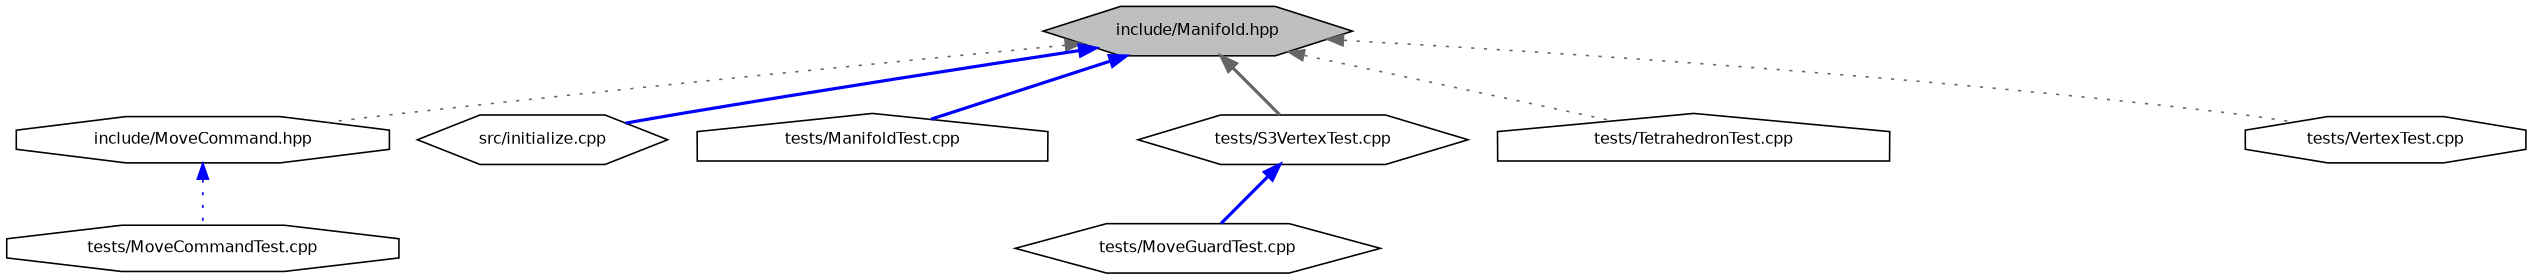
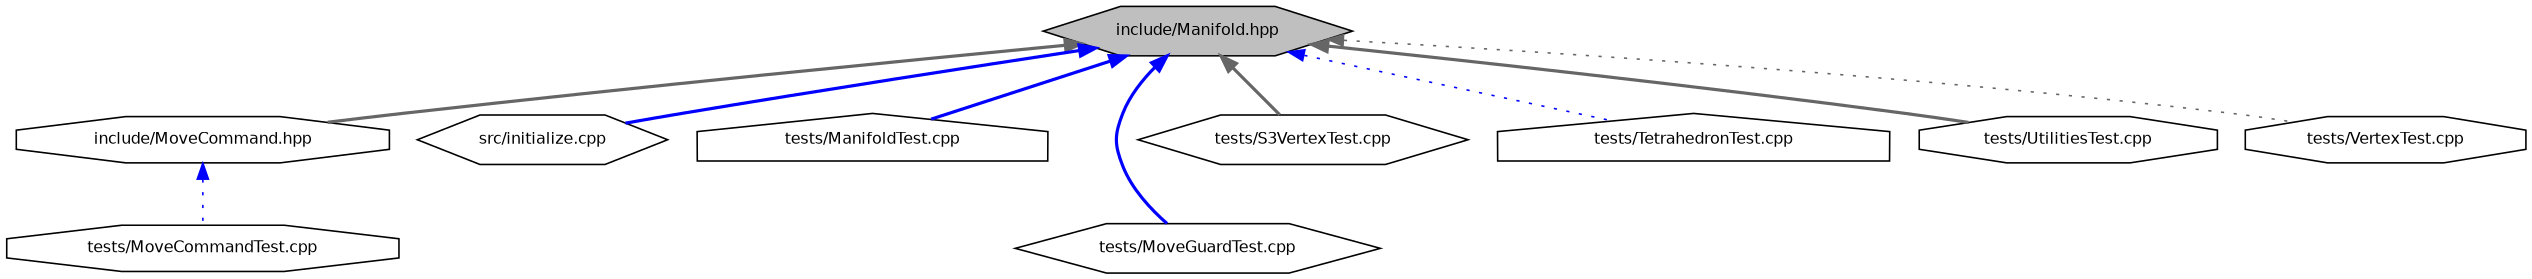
(696, 82) -> (696, 82)
(1458, 88) -> (1458, 88)
none -> (2068, 140)
(1245, 200) -> (1117, 148)
